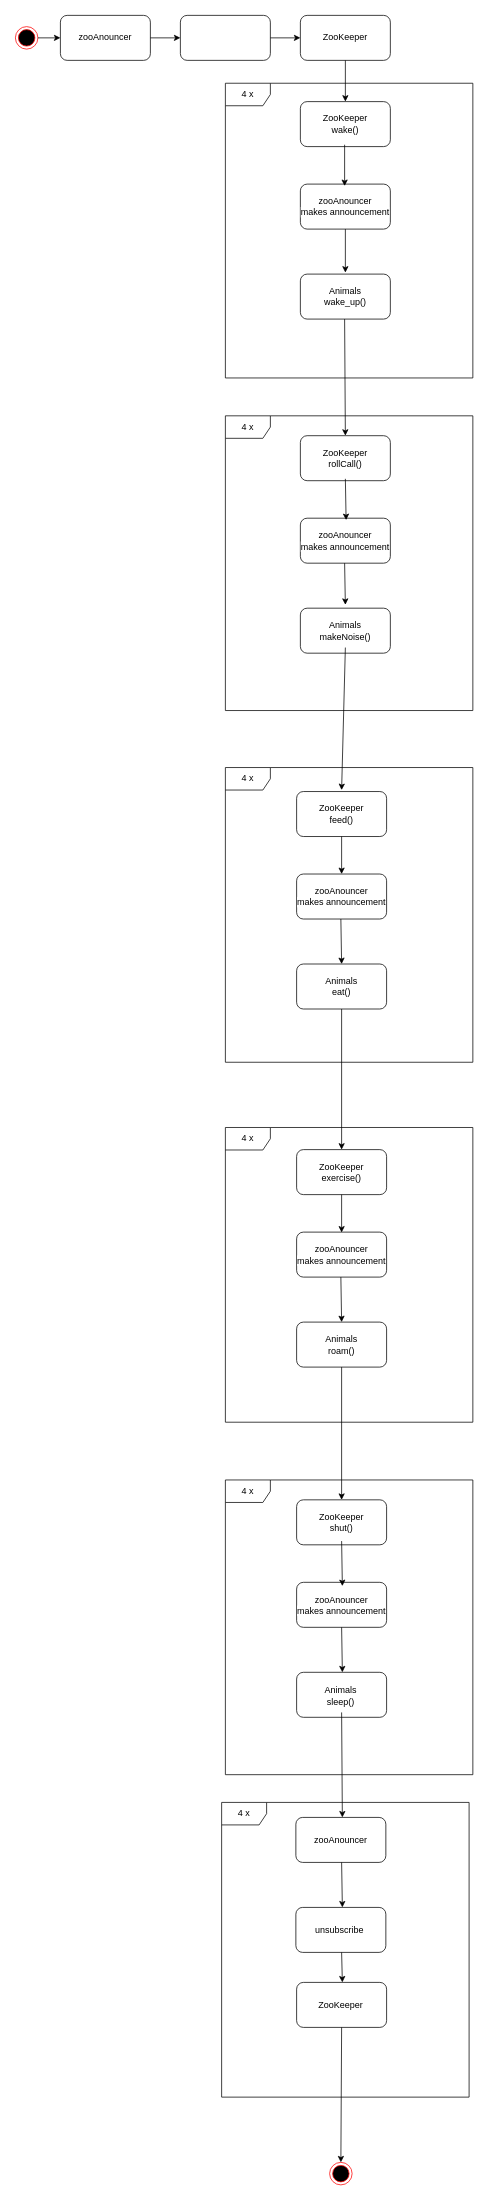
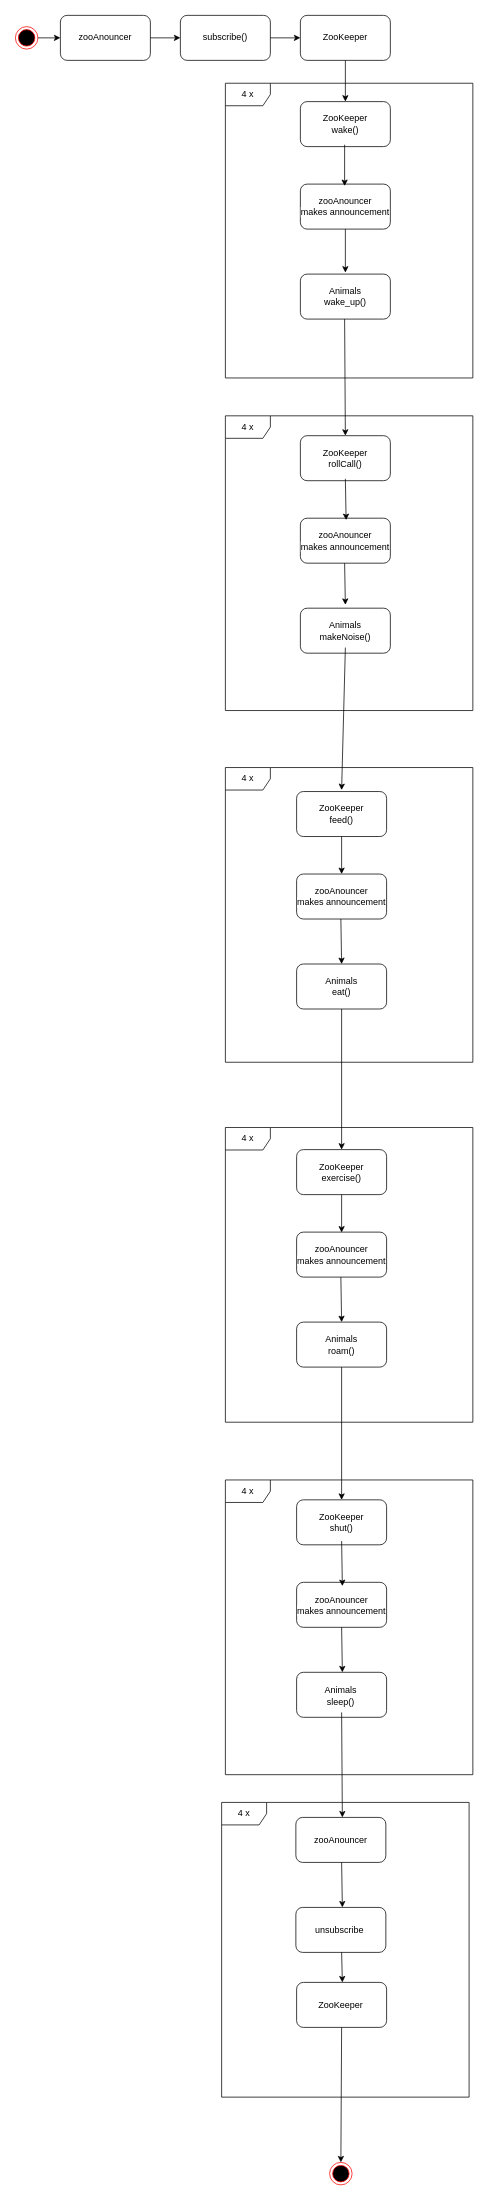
none -> (225, 38)
